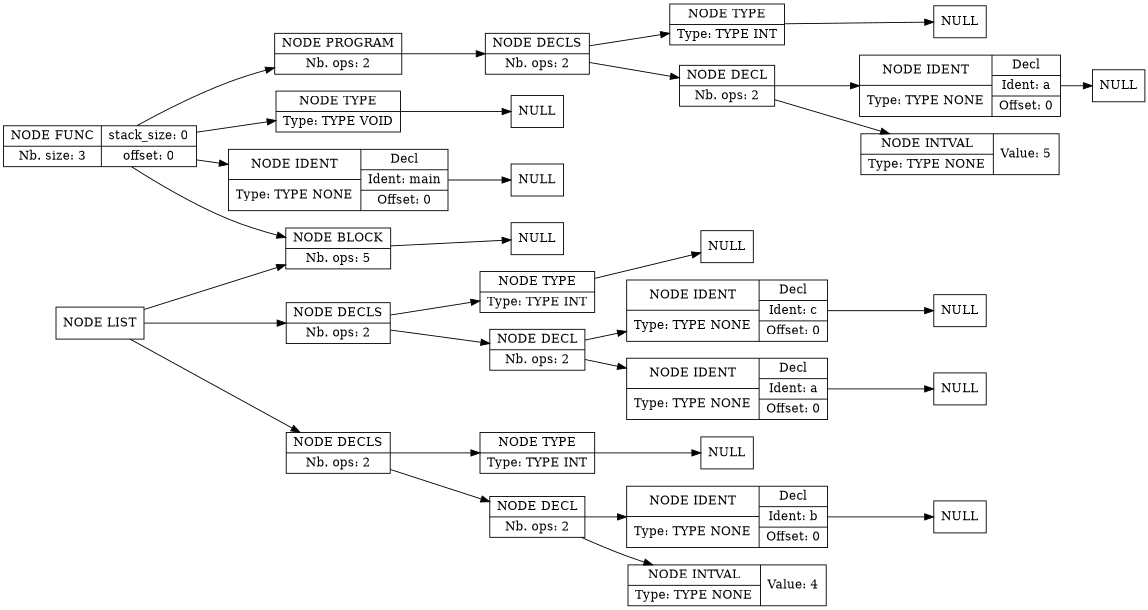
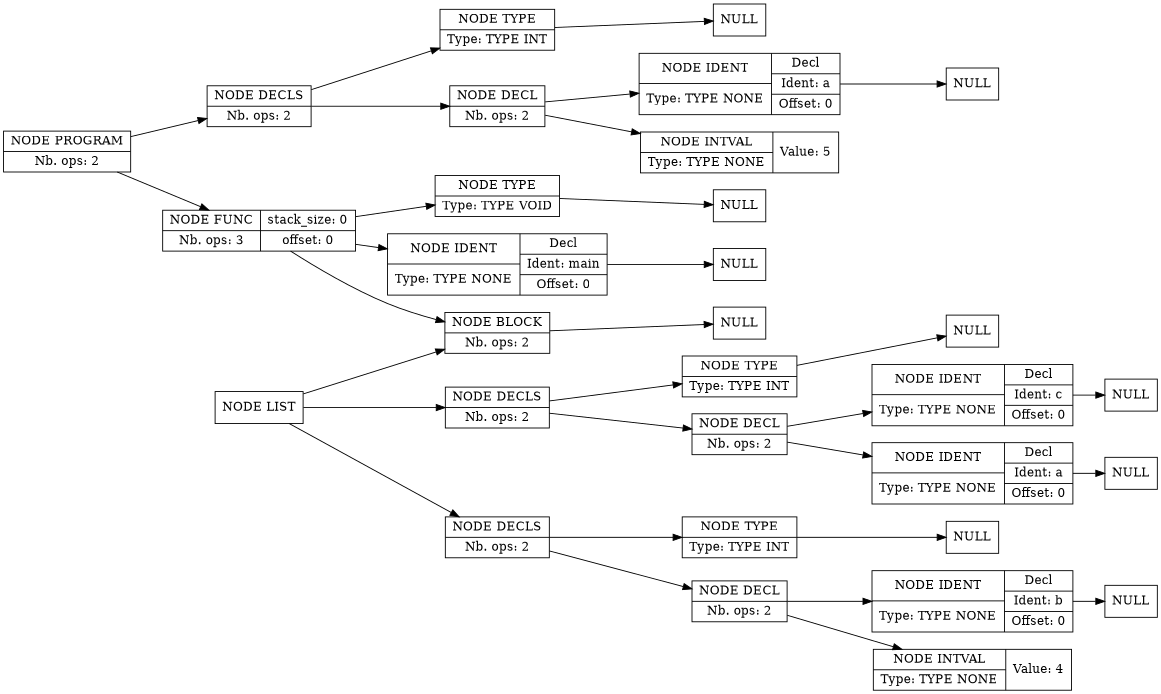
(200, 94) -> (159, 189)
(52, 156) -> (212, 240)
(338, 258) -> (497, 343)
